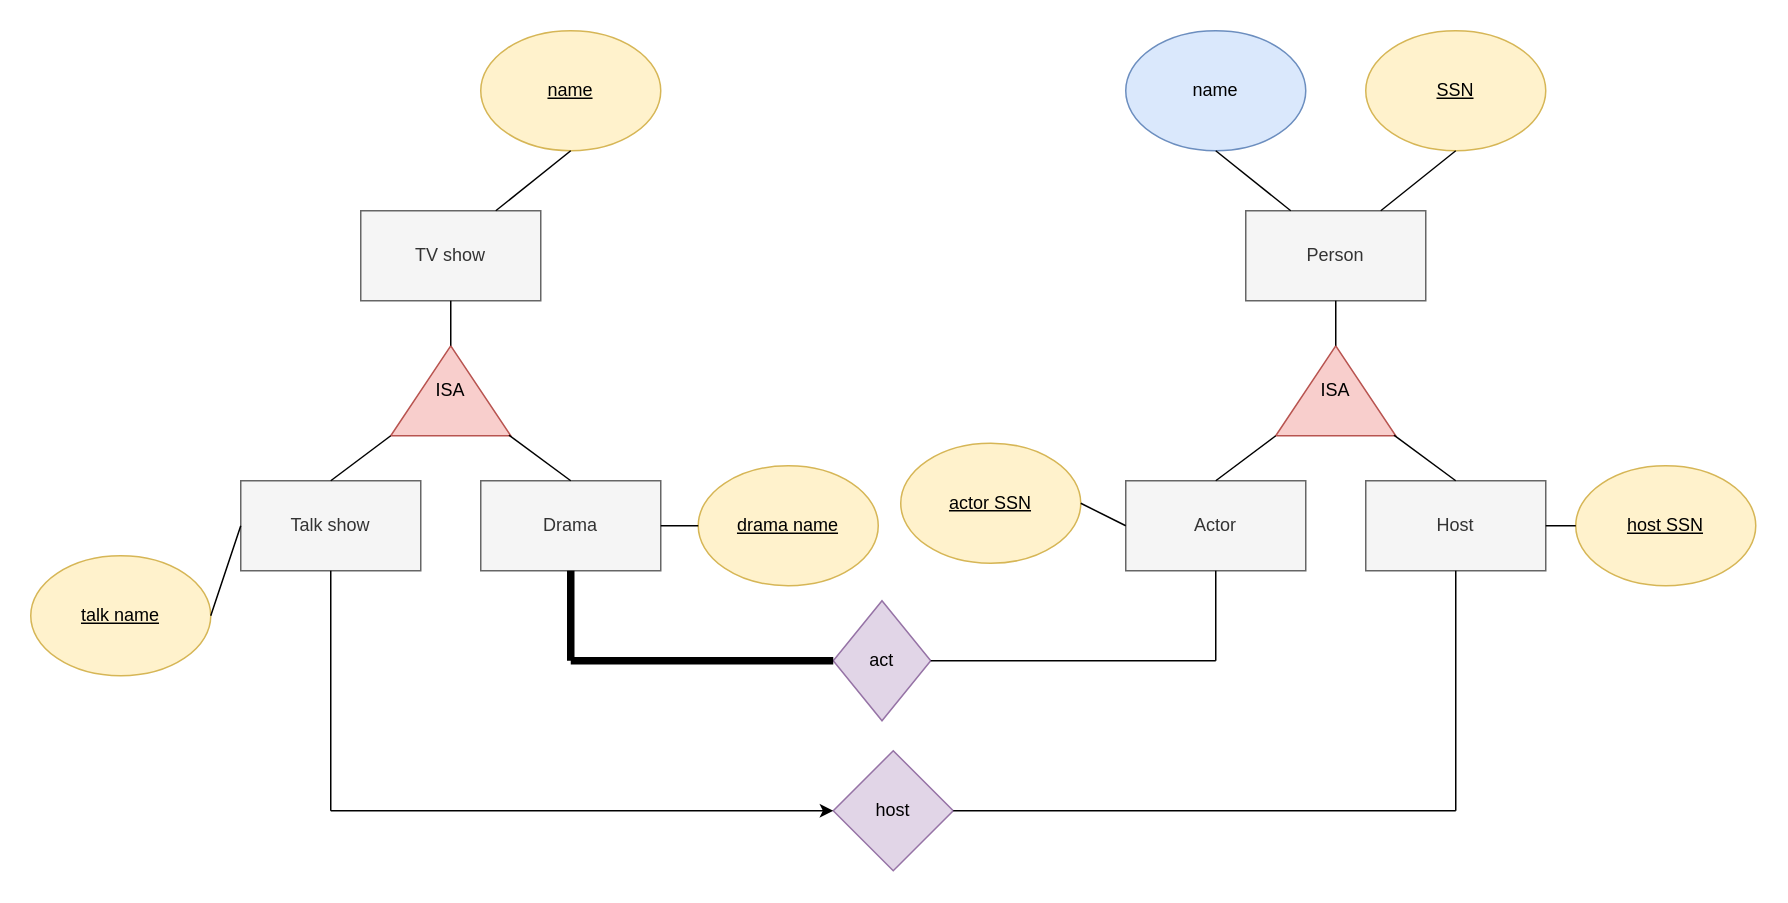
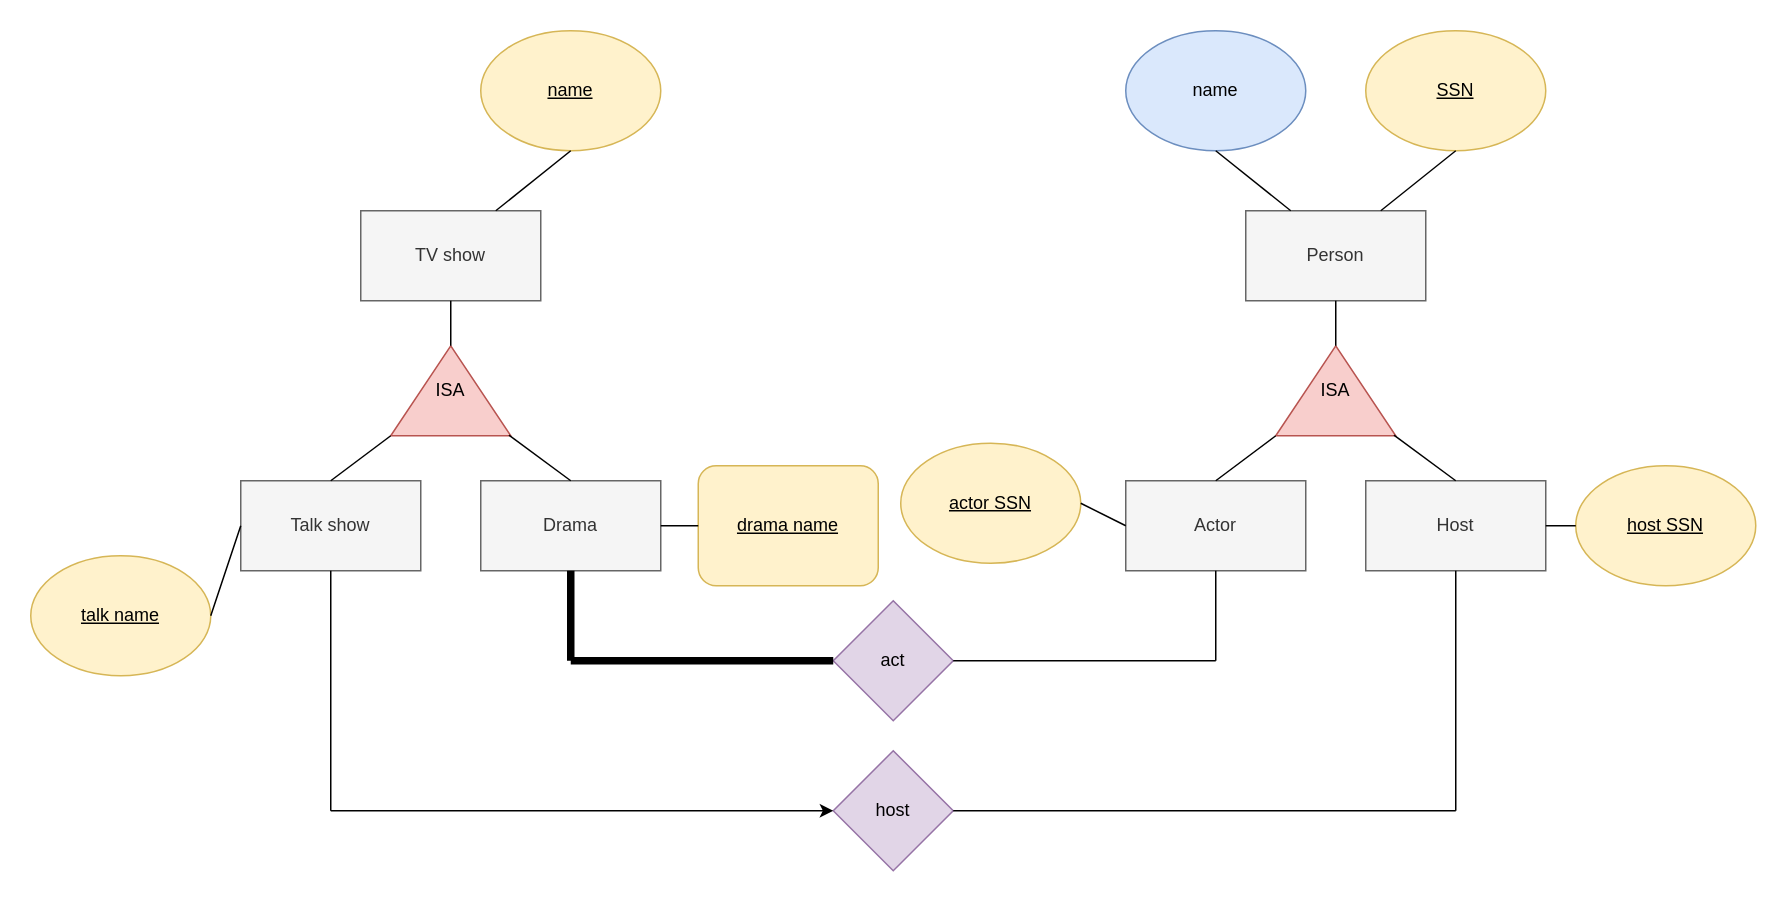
(788, 526) -> (788, 526)
(882, 661) -> (893, 661)
